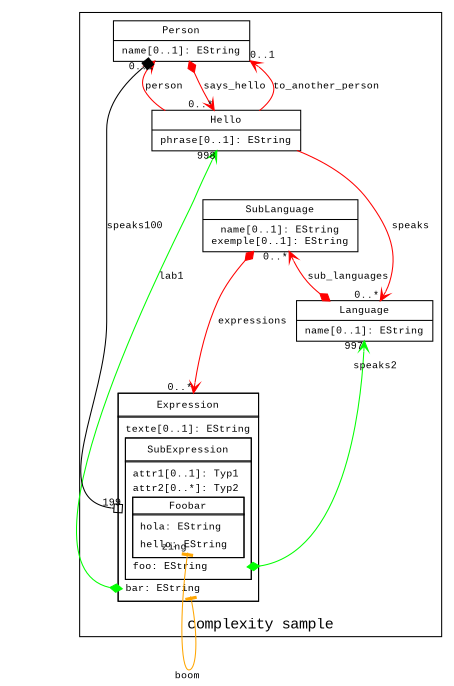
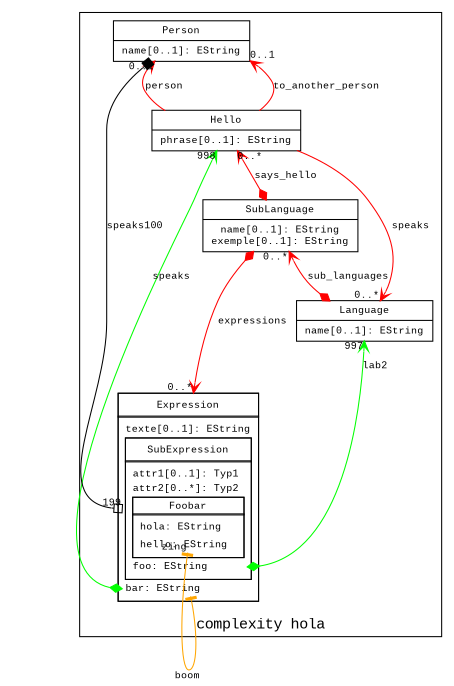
(201, 87) -> (251, 174)
(172, 276) -> (172, 276)
(376, 366) -> (376, 366)
(261, 625) -> (261, 625)
